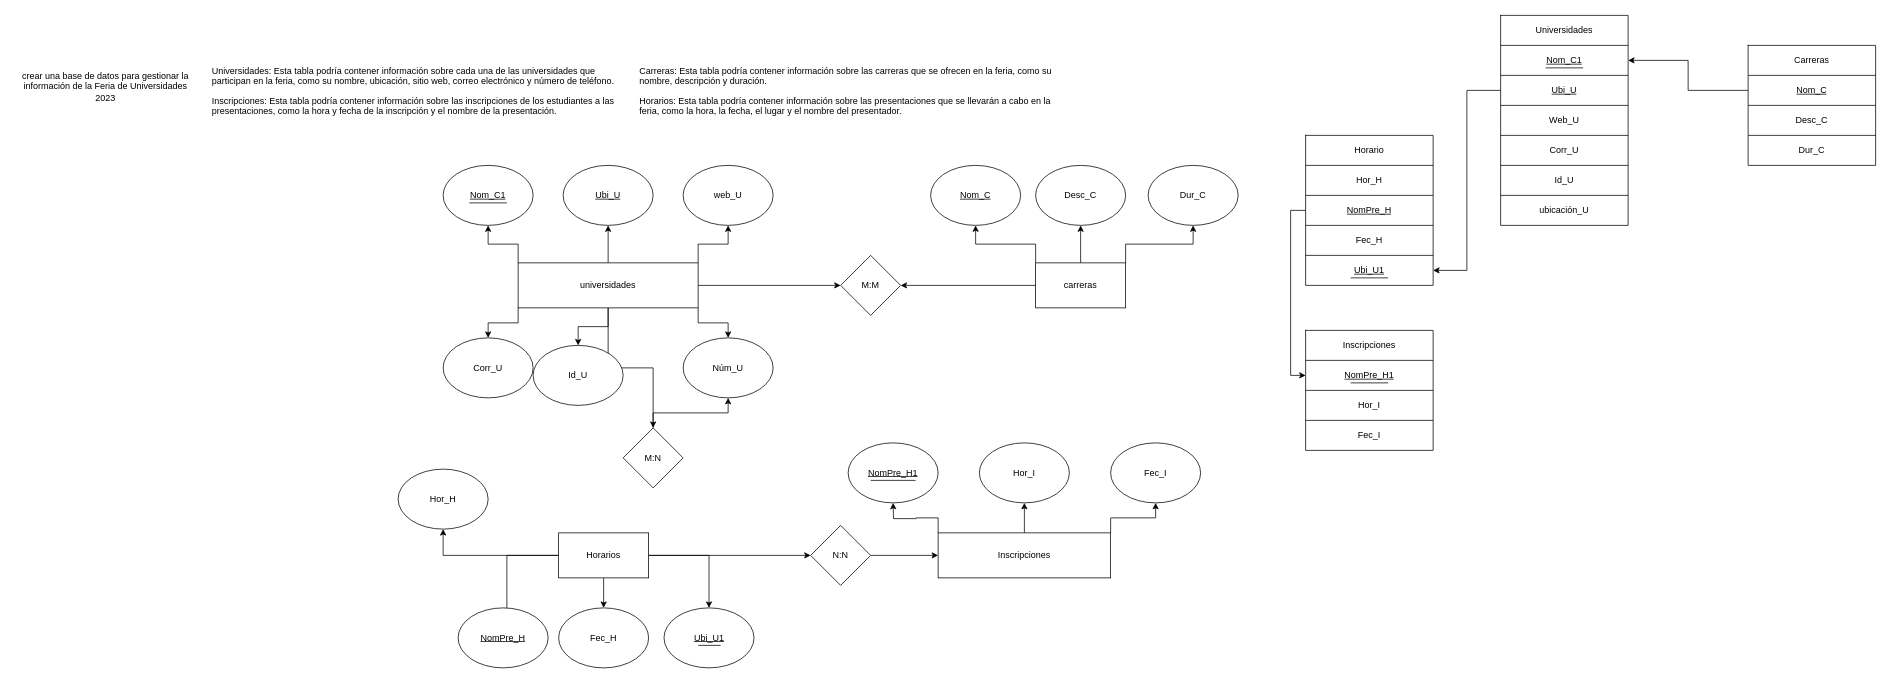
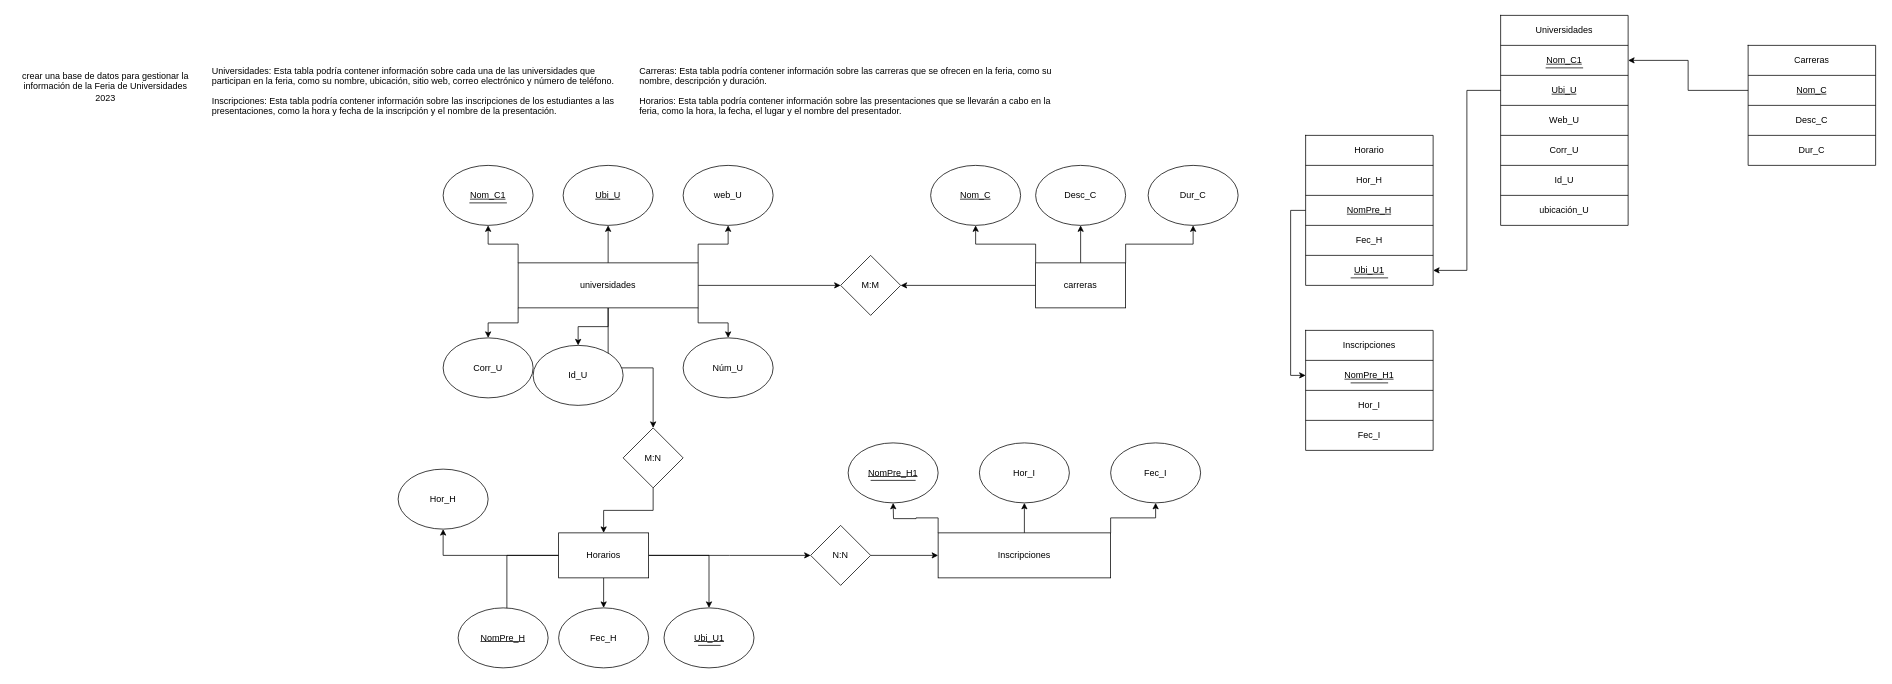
(728, 410) -> (621, 510)
